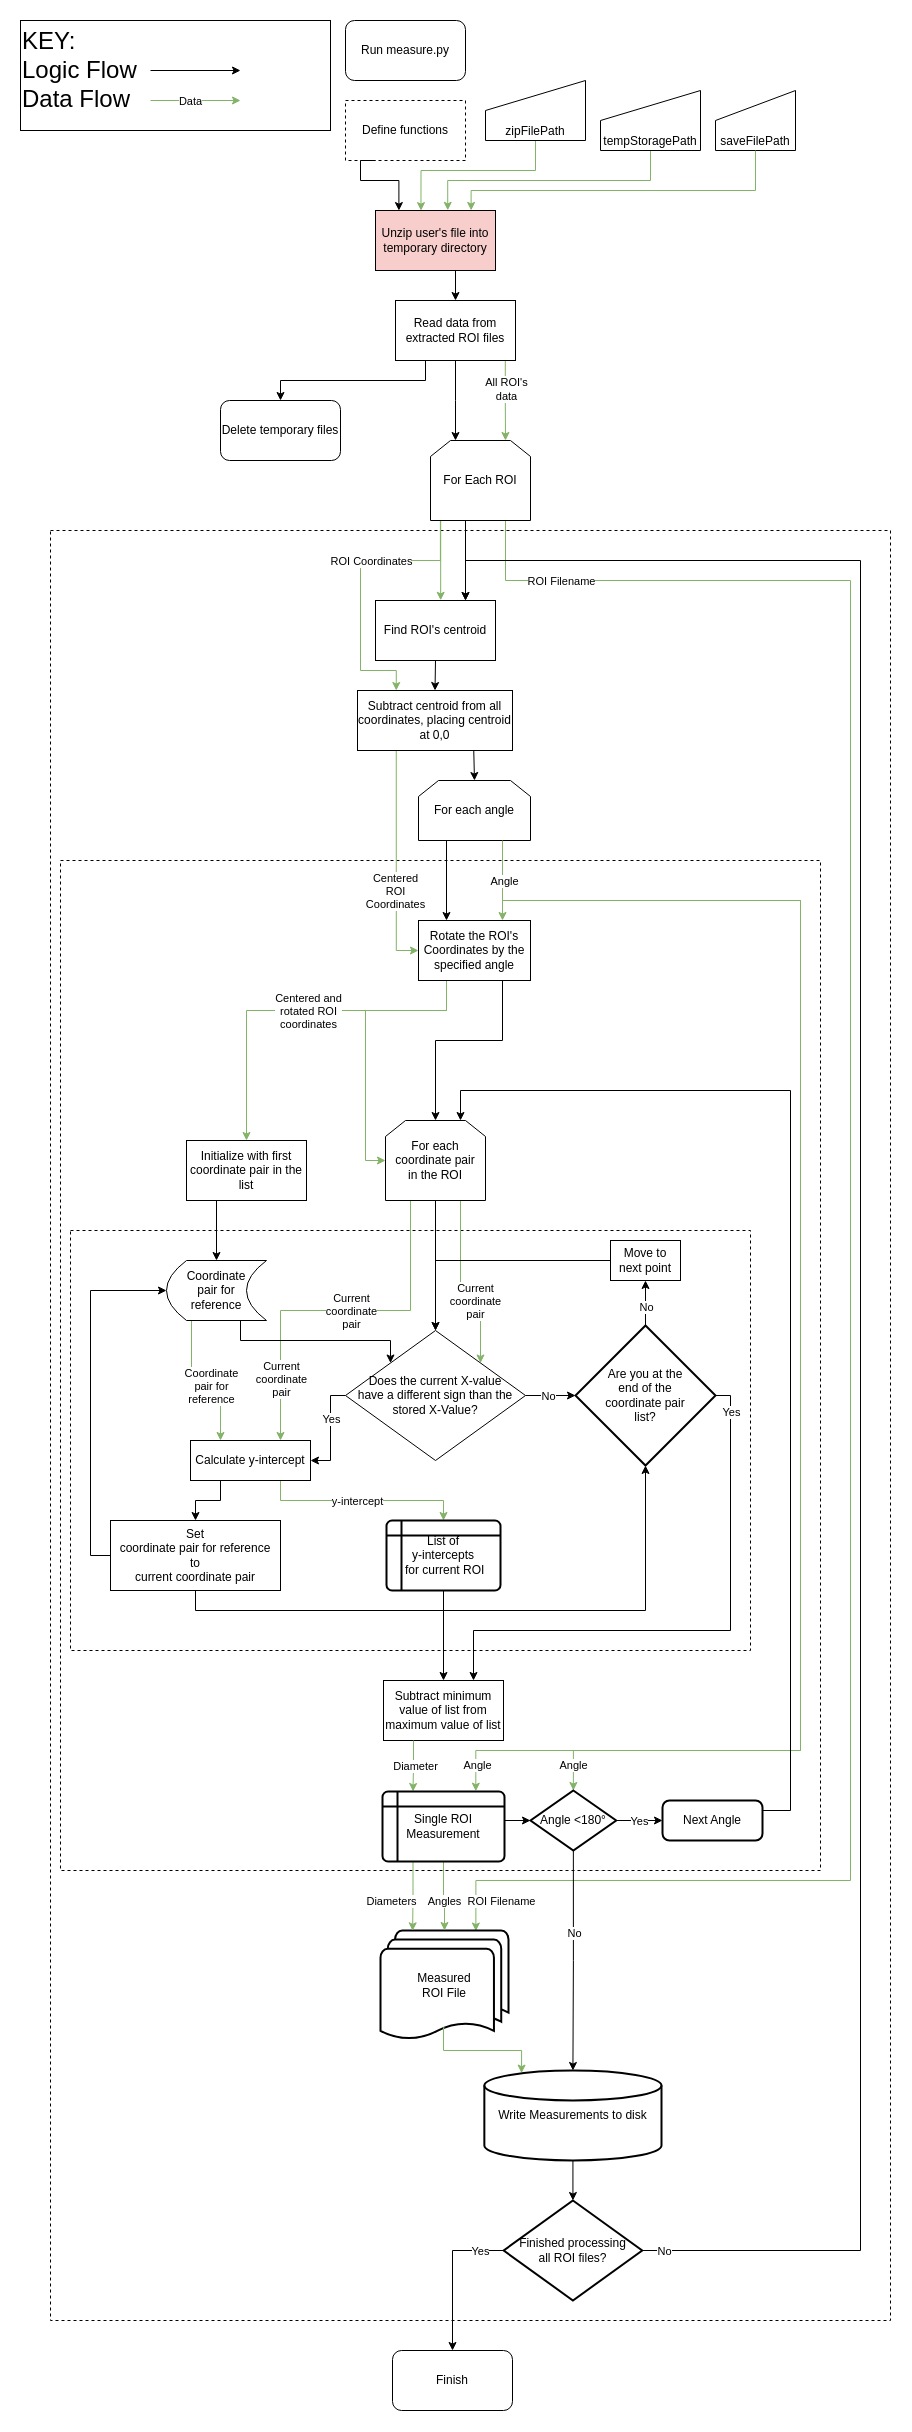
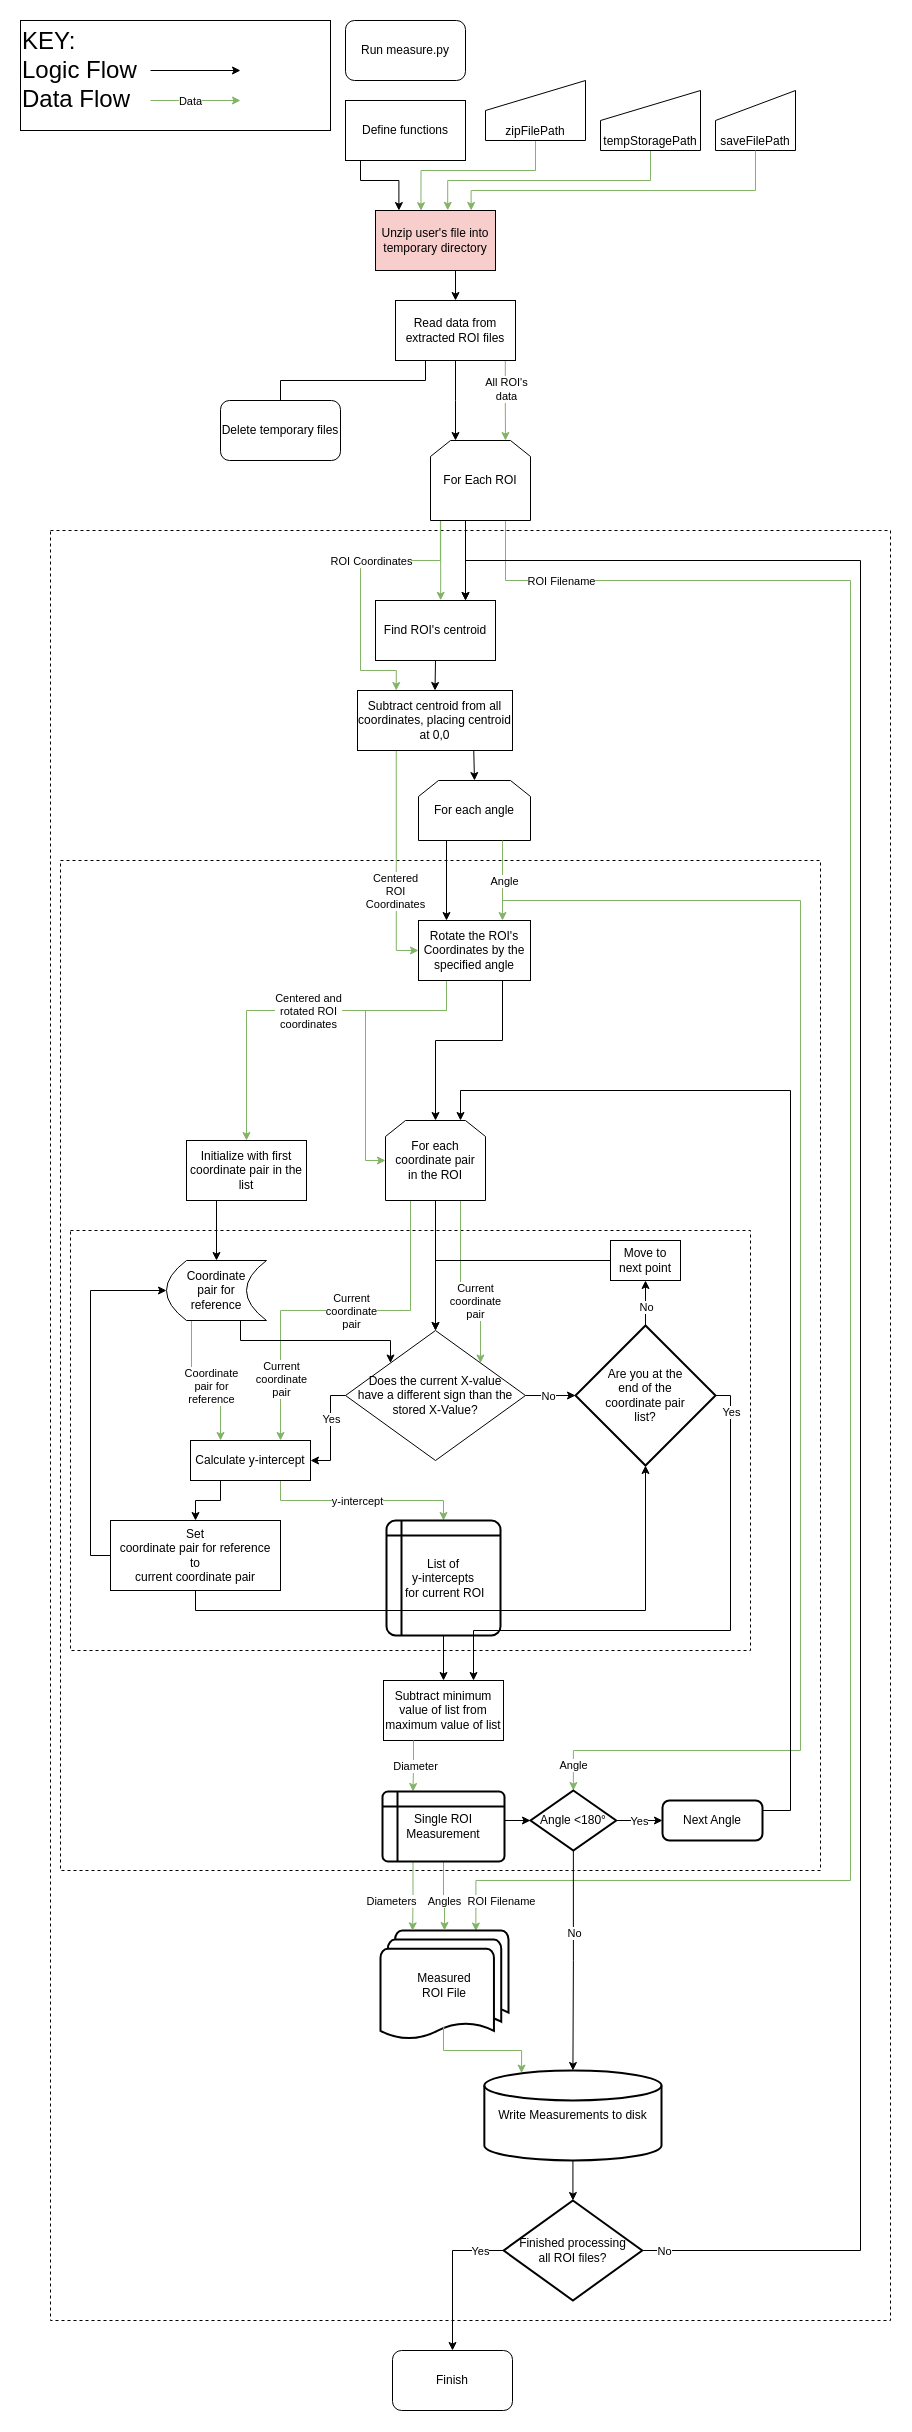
(406, 131) -> (406, 131)
(281, 392) -> (281, 395)
(444, 1556) -> (444, 1578)
(523, 1751) -> none
